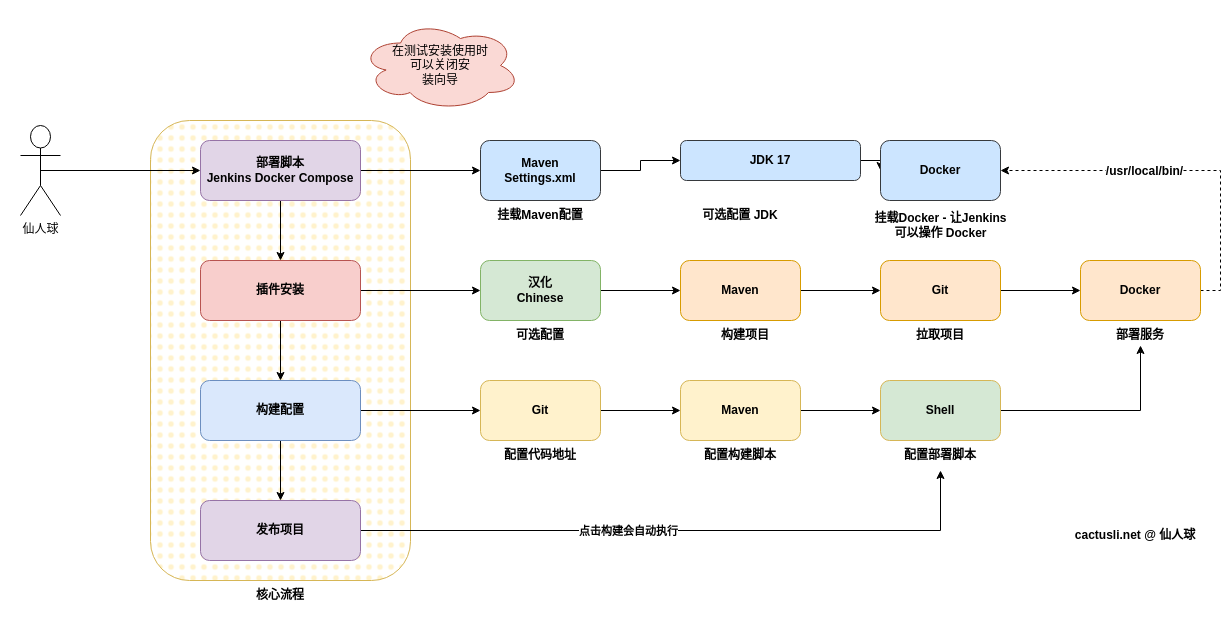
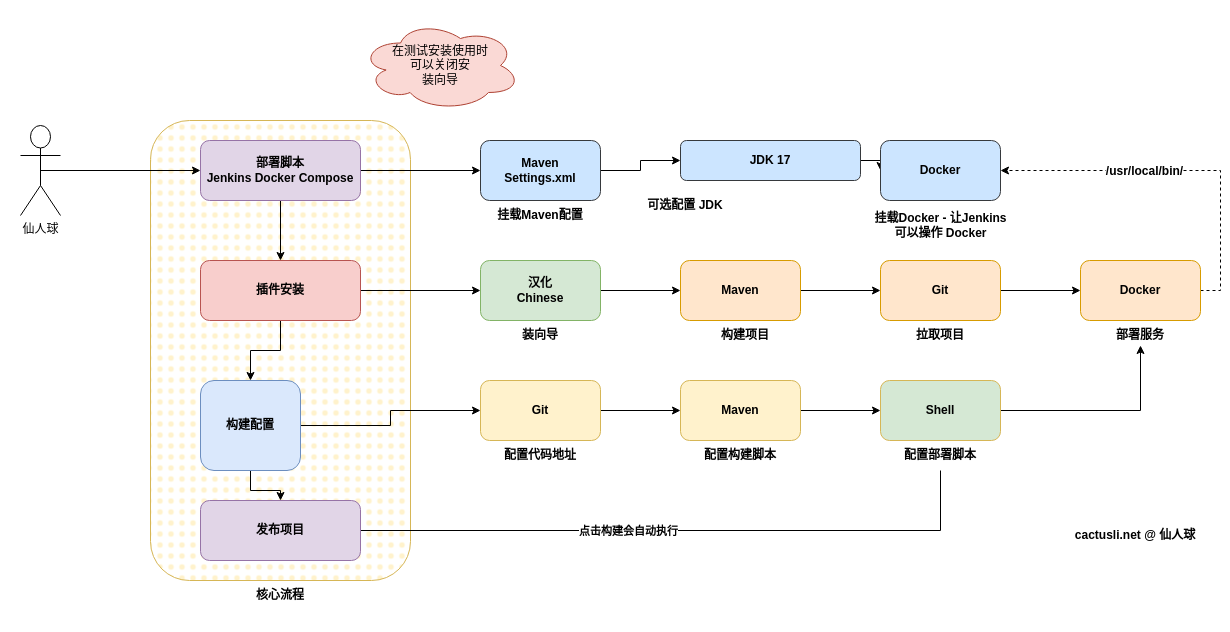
(741, 216) -> (686, 206)
(541, 336) -> (541, 336)
(281, 411) -> (251, 426)
(941, 478) -> (941, 476)
